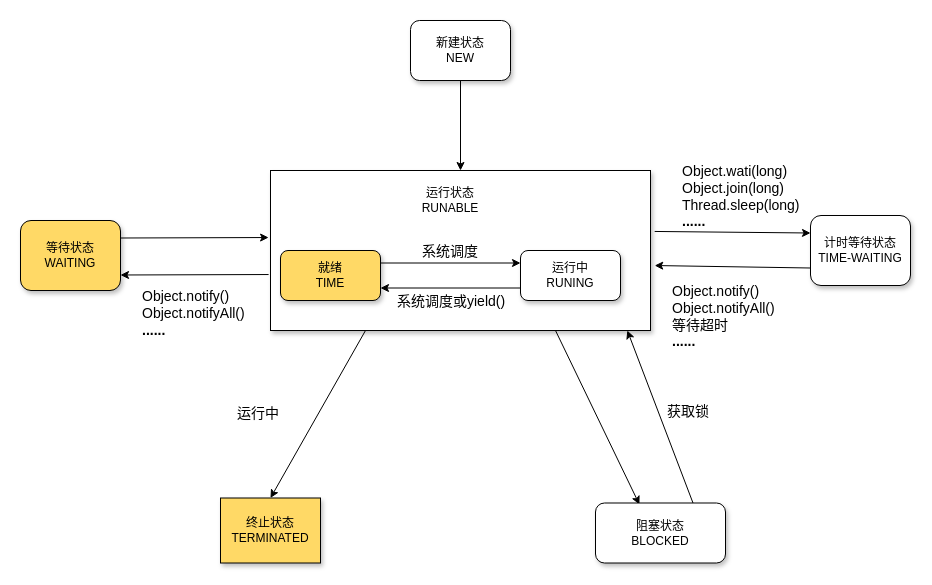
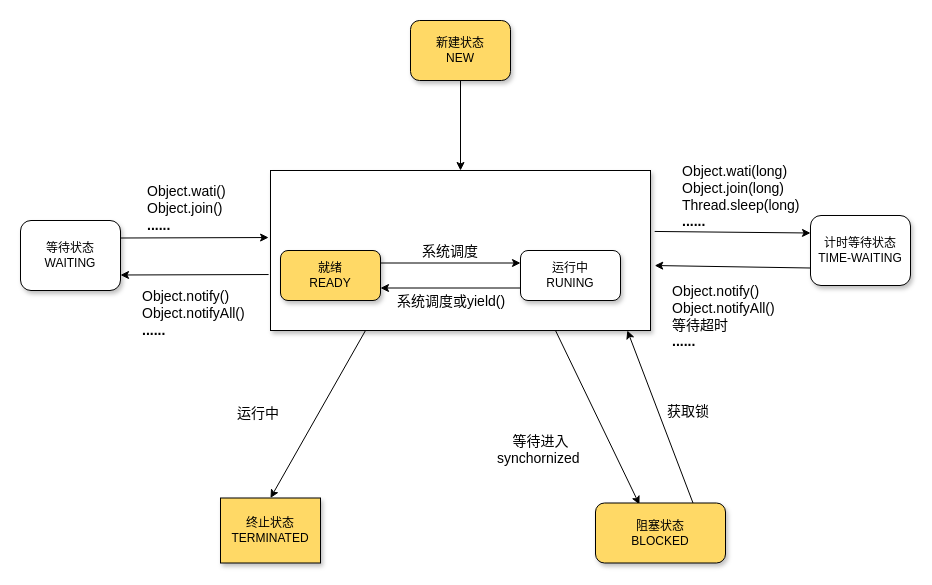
(461, 51) -> (461, 51)
(451, 201) -> none
none -> (191, 206)
(71, 256) -> (71, 256)
(331, 276) -> (331, 276)
none -> (546, 446)
(661, 533) -> (661, 533)
